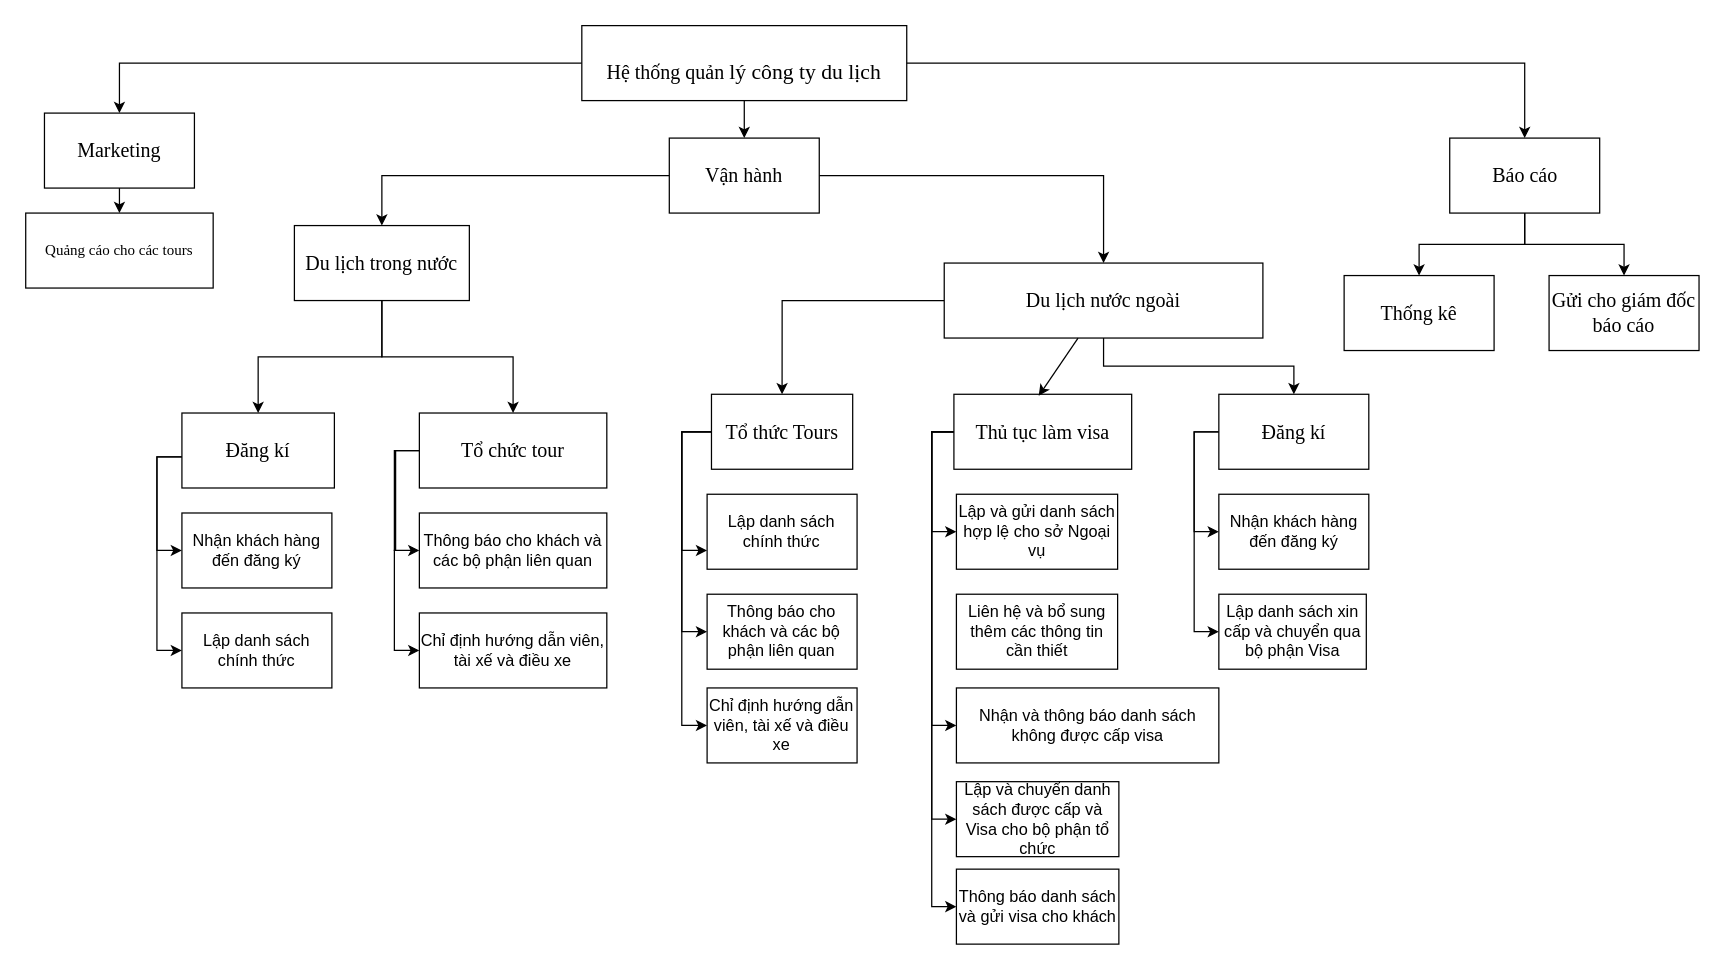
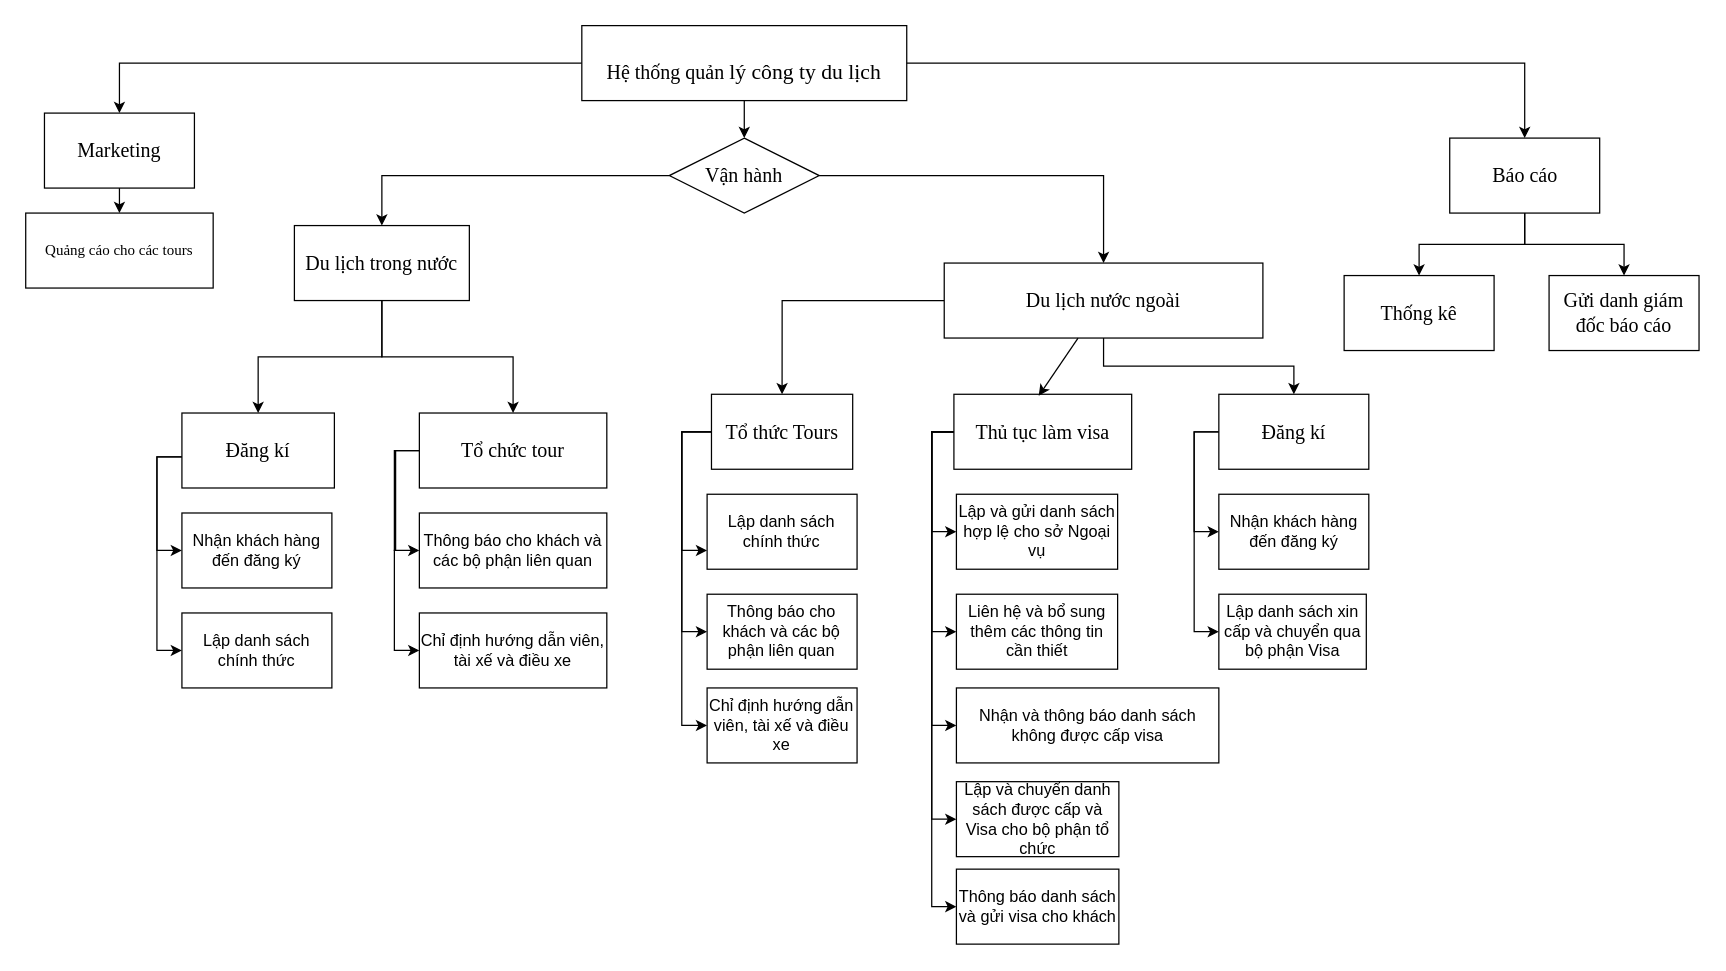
(744, 176) -> (744, 176)
(1624, 313) -> (1624, 313)
none -> (941, 632)
